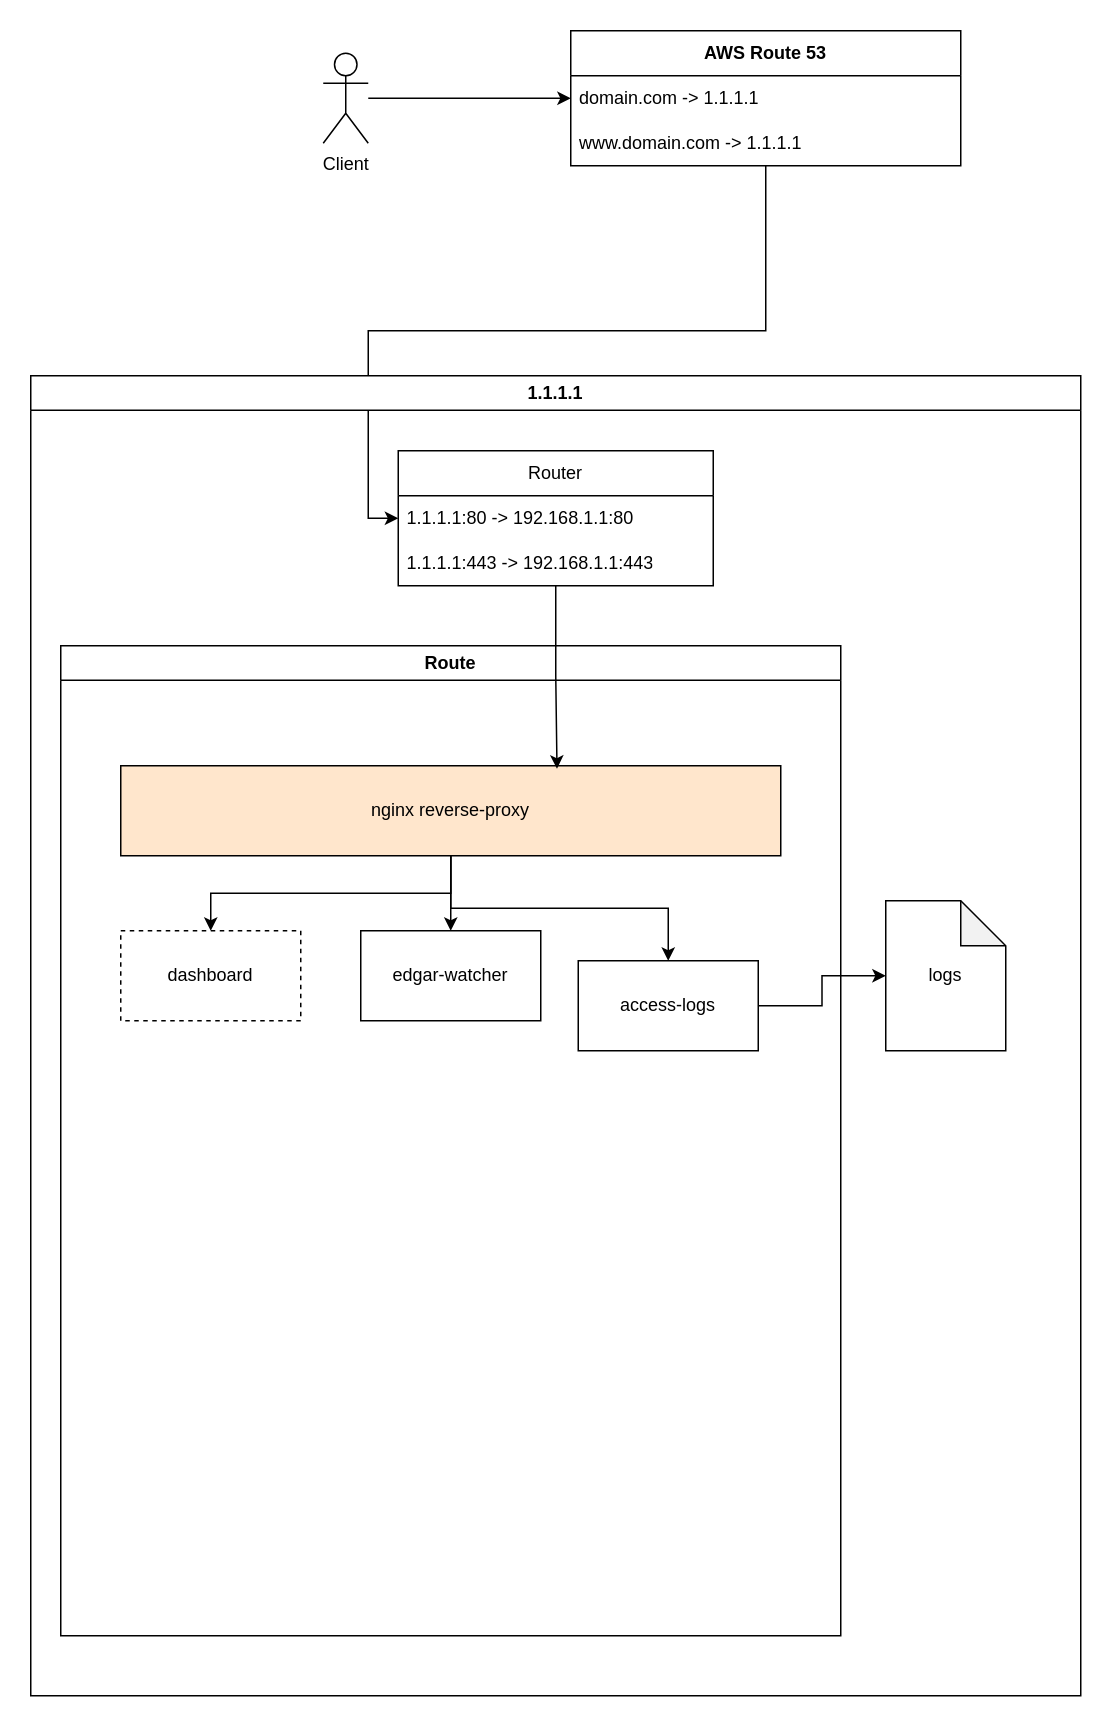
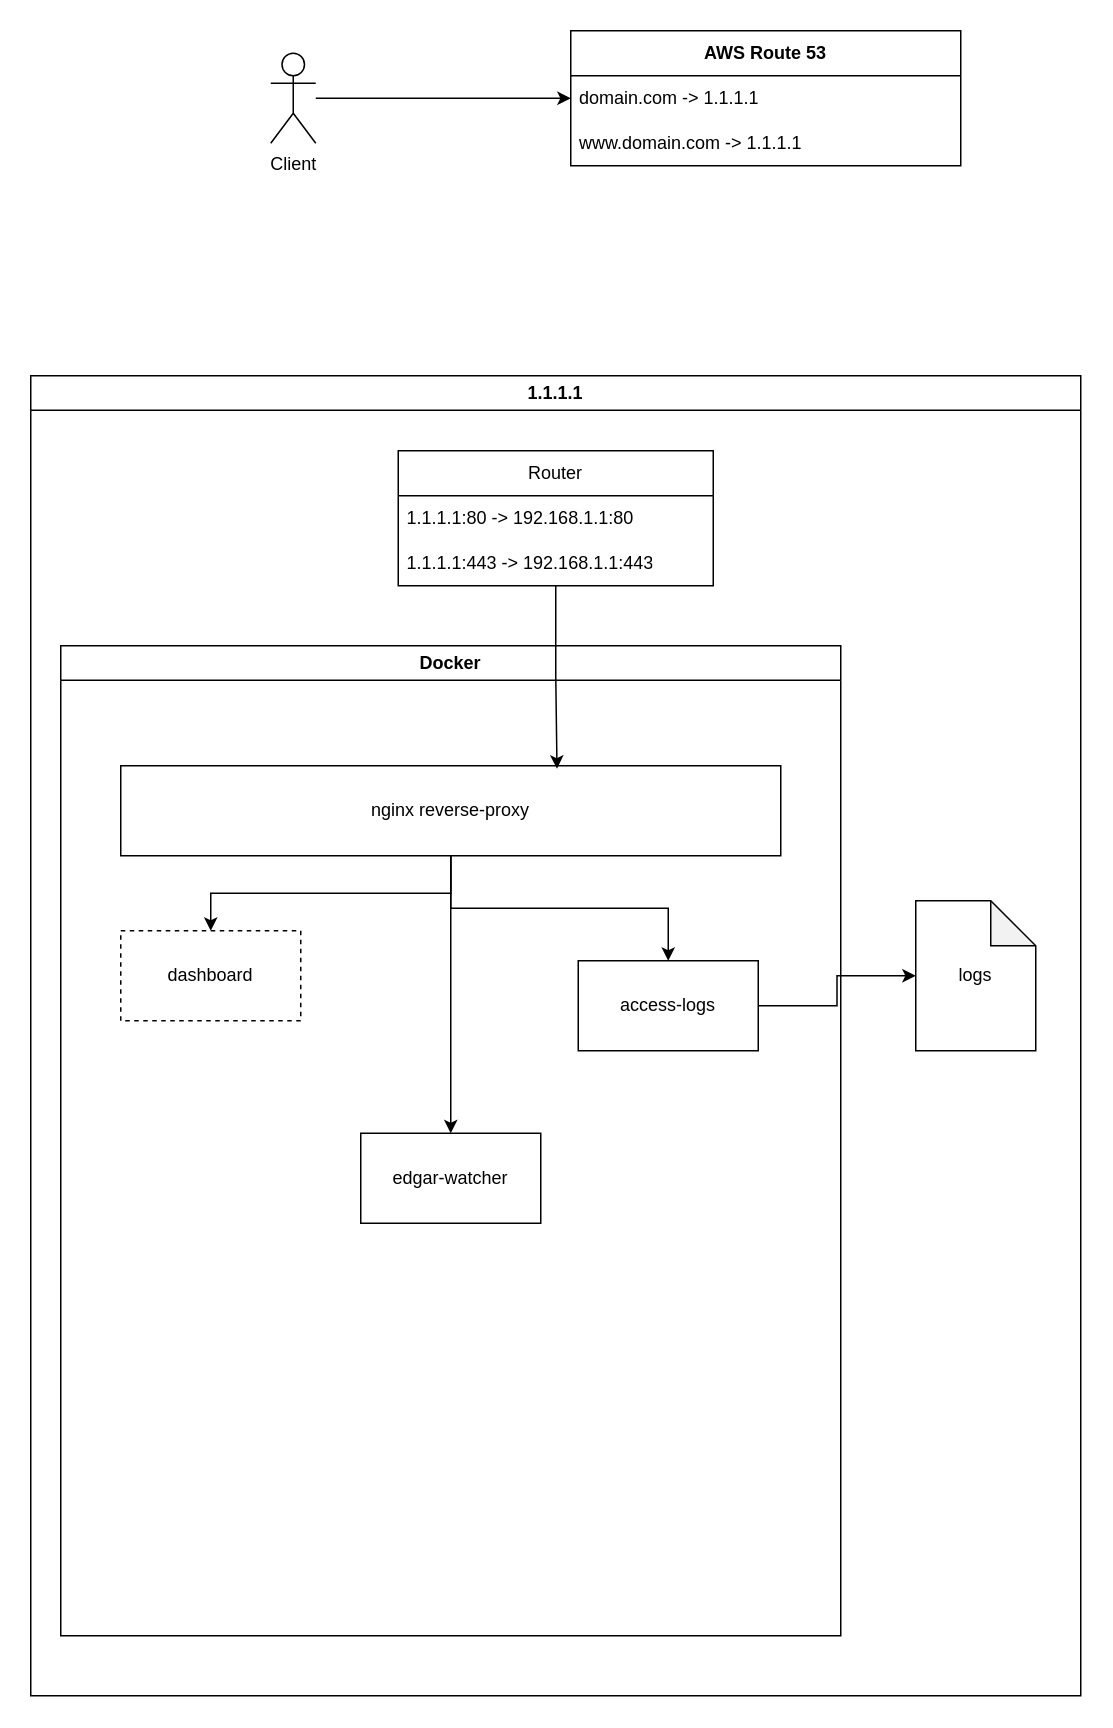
(346, 98) -> (293, 98)
(627, 331) -> none
(451, 664) -> (451, 664)
(451, 811) -> (451, 811)
(451, 976) -> (451, 1178)
(946, 976) -> (976, 976)
